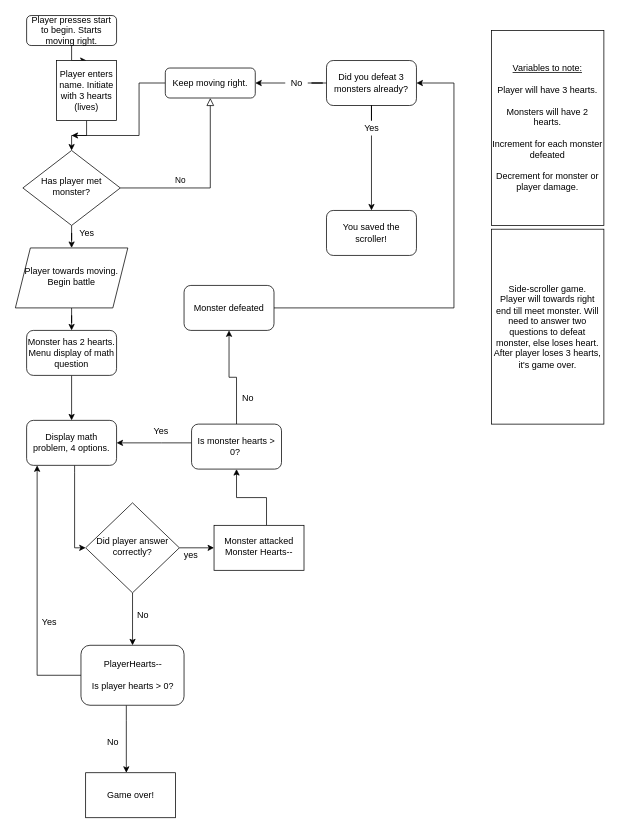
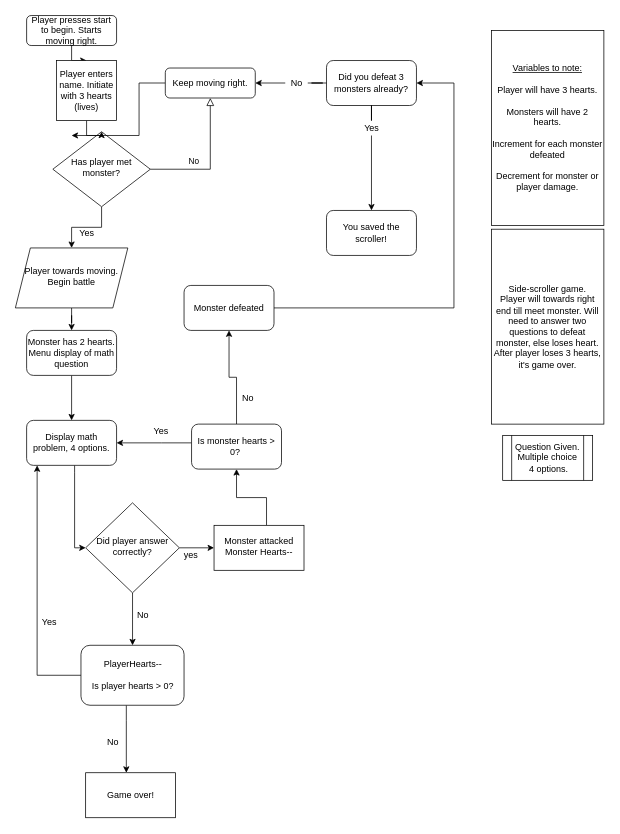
(72, 188) -> (102, 169)
none -> (548, 458)
